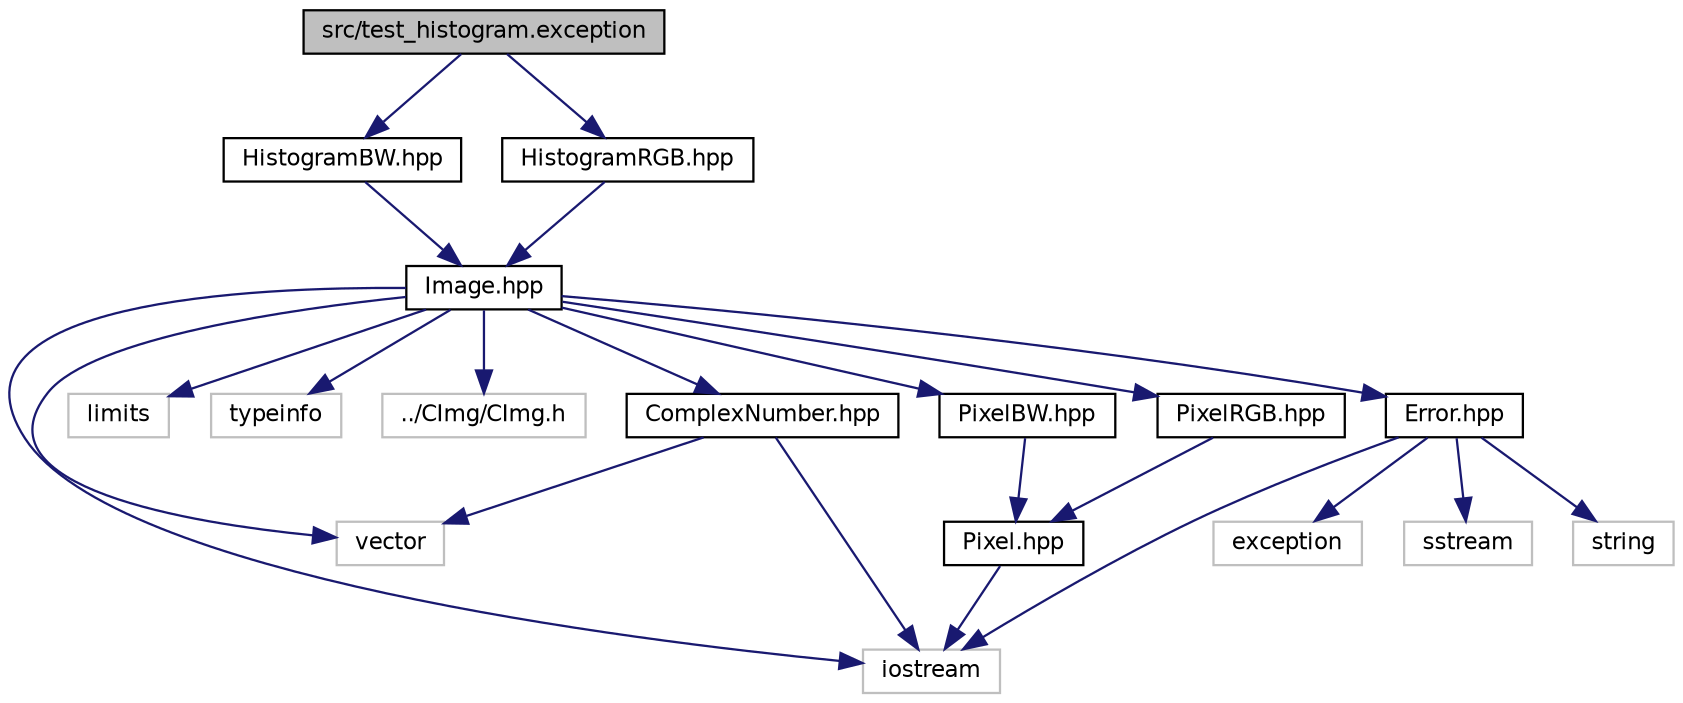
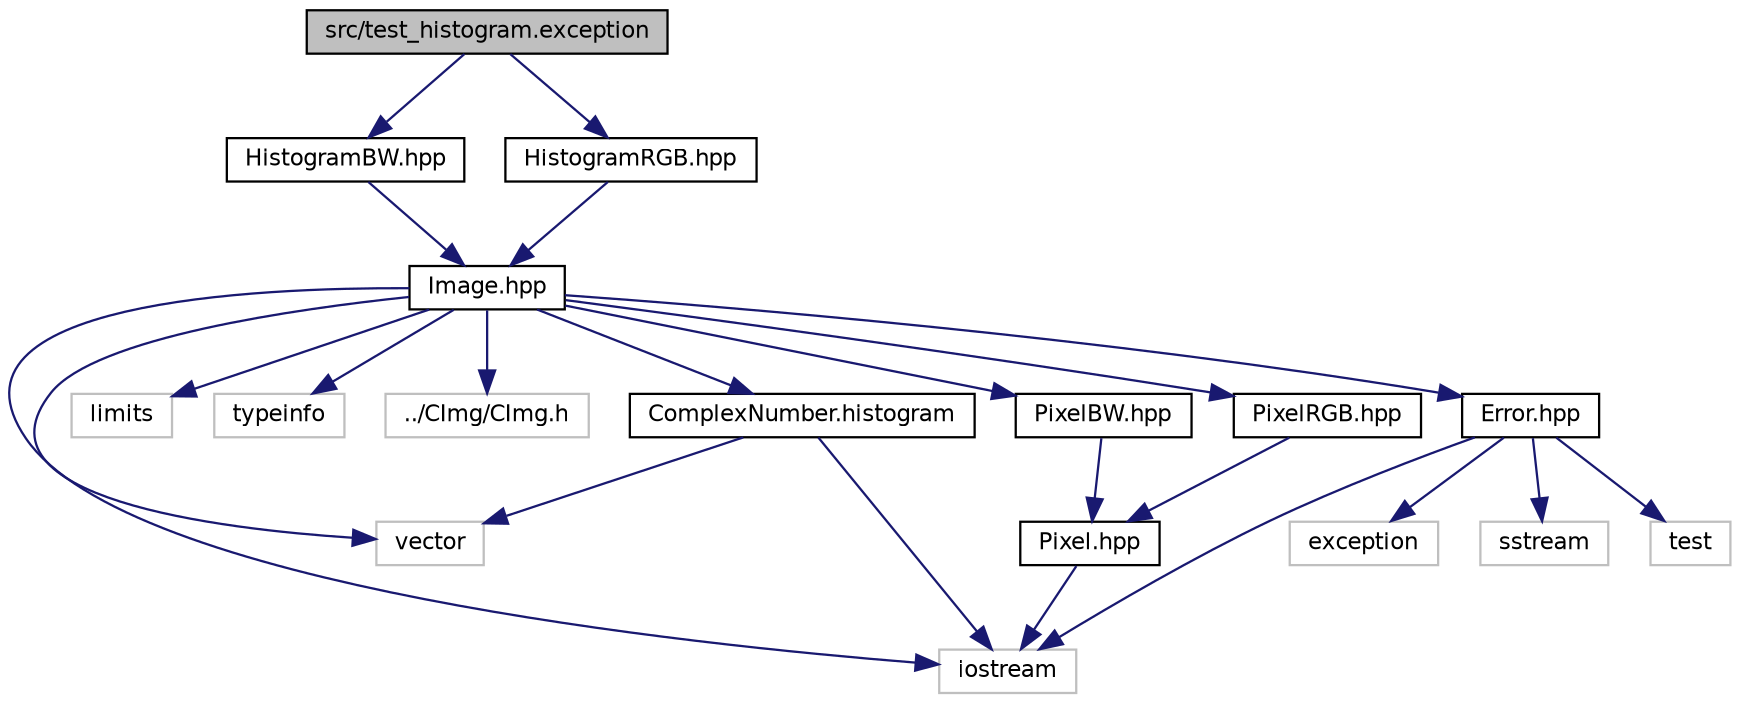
(763, 416) -> (802, 416)
(1623, 543) -> (1690, 543)
